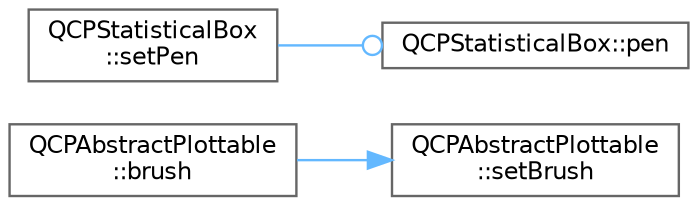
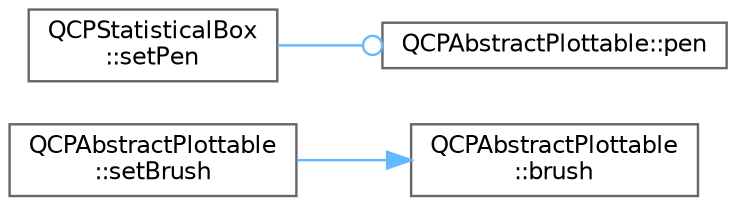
(535, 45) -> (555, 45)
(332, 160) -> (342, 160)
